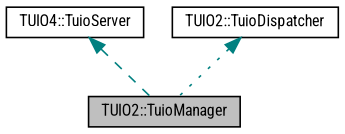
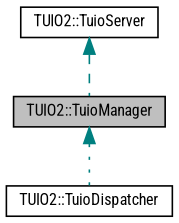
(75, 22) -> (89, 22)
(204, 73) -> (89, 165)
